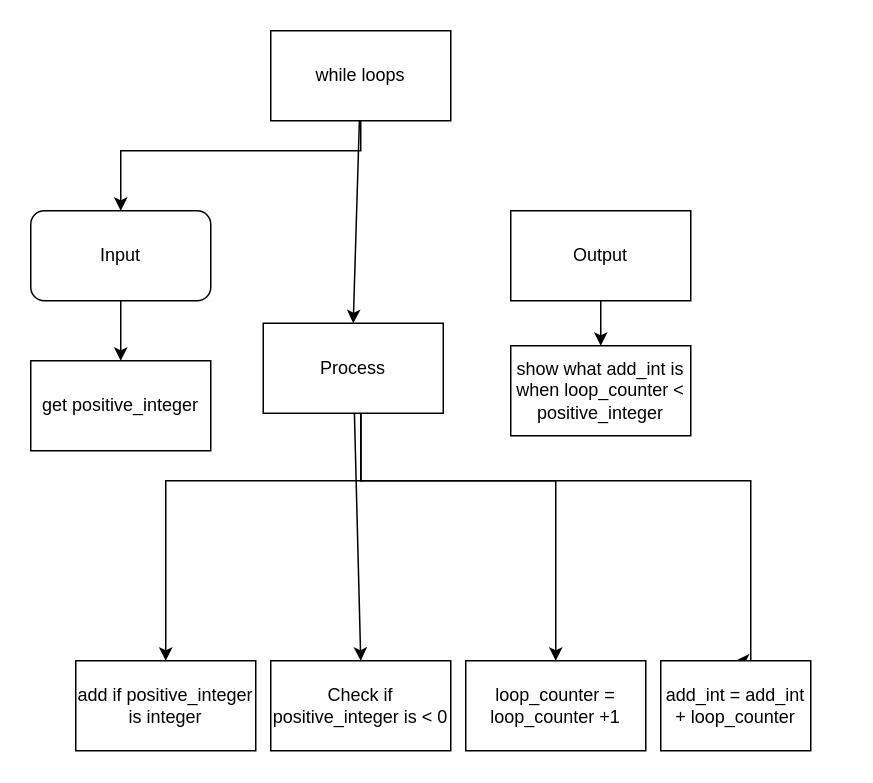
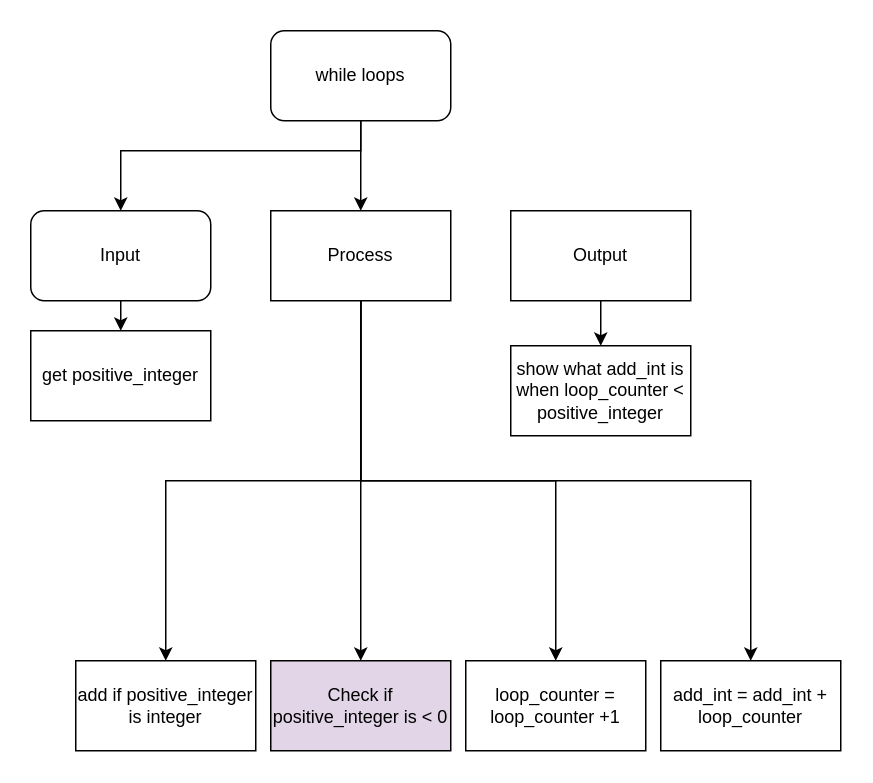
(361, 76) -> (361, 76)
(353, 368) -> (361, 256)
(121, 406) -> (121, 376)
(361, 706) -> (361, 706)
(736, 706) -> (751, 706)
